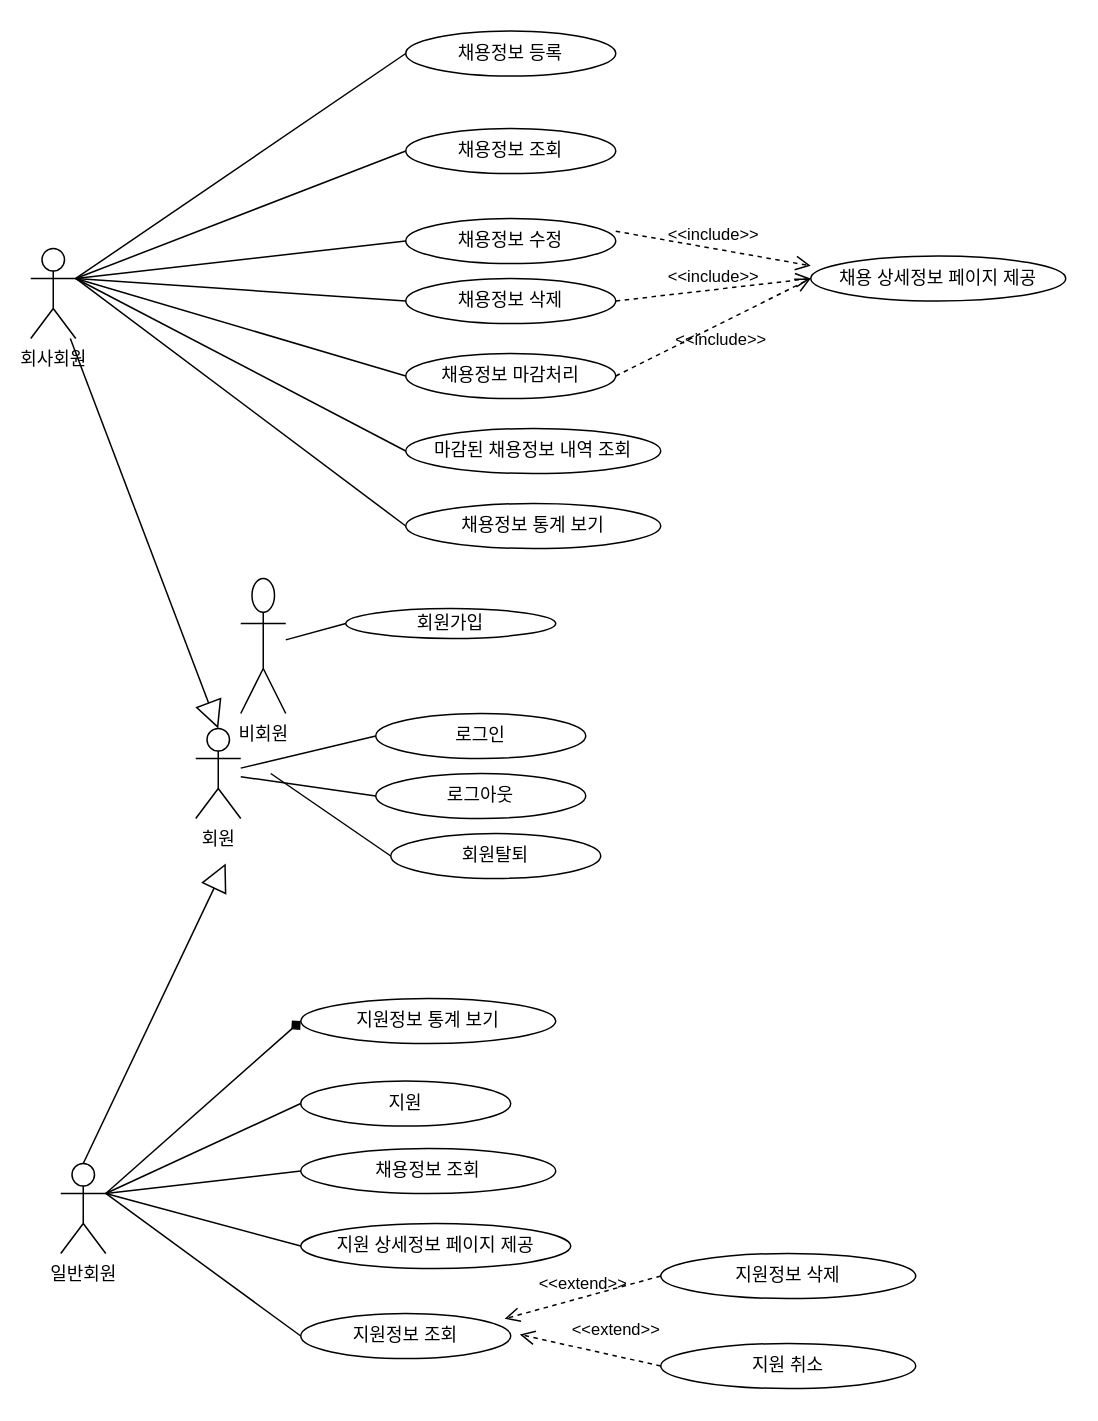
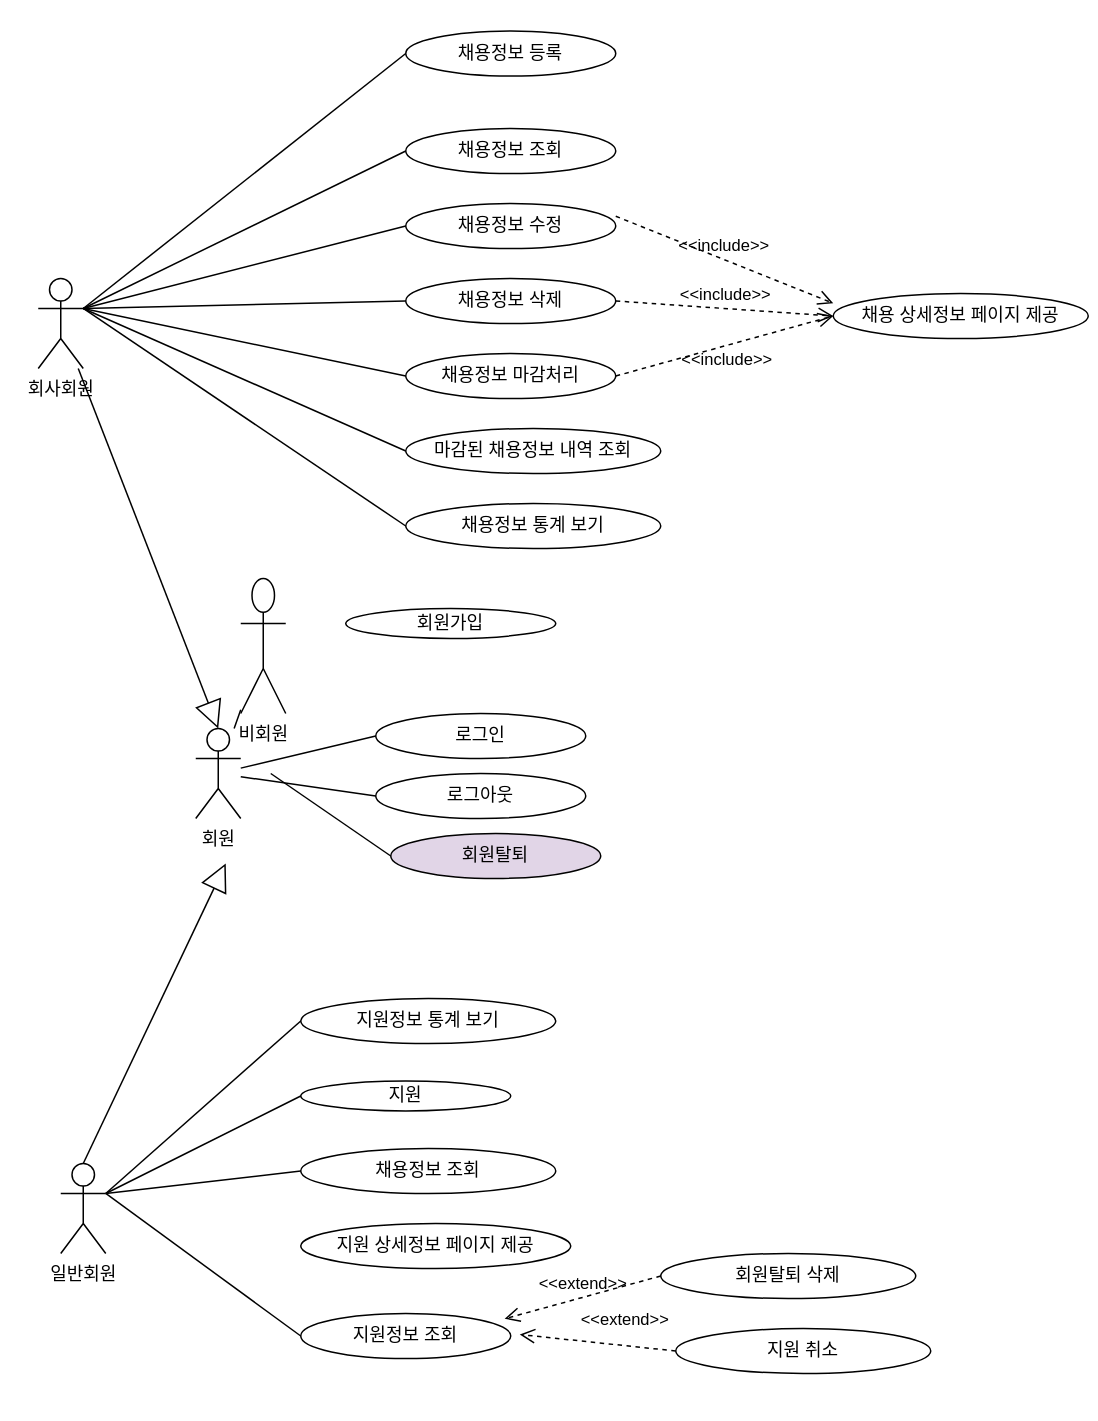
(511, 241) -> (511, 226)
(938, 278) -> (961, 316)
(53, 293) -> (61, 323)
(316, 631) -> (237, 721)
(496, 856) -> (496, 856)
(291, 1029) -> (296, 1025)
(406, 1103) -> (406, 1096)
(206, 1220) -> none
(788, 1276) -> (788, 1276)
(788, 1366) -> (803, 1351)
